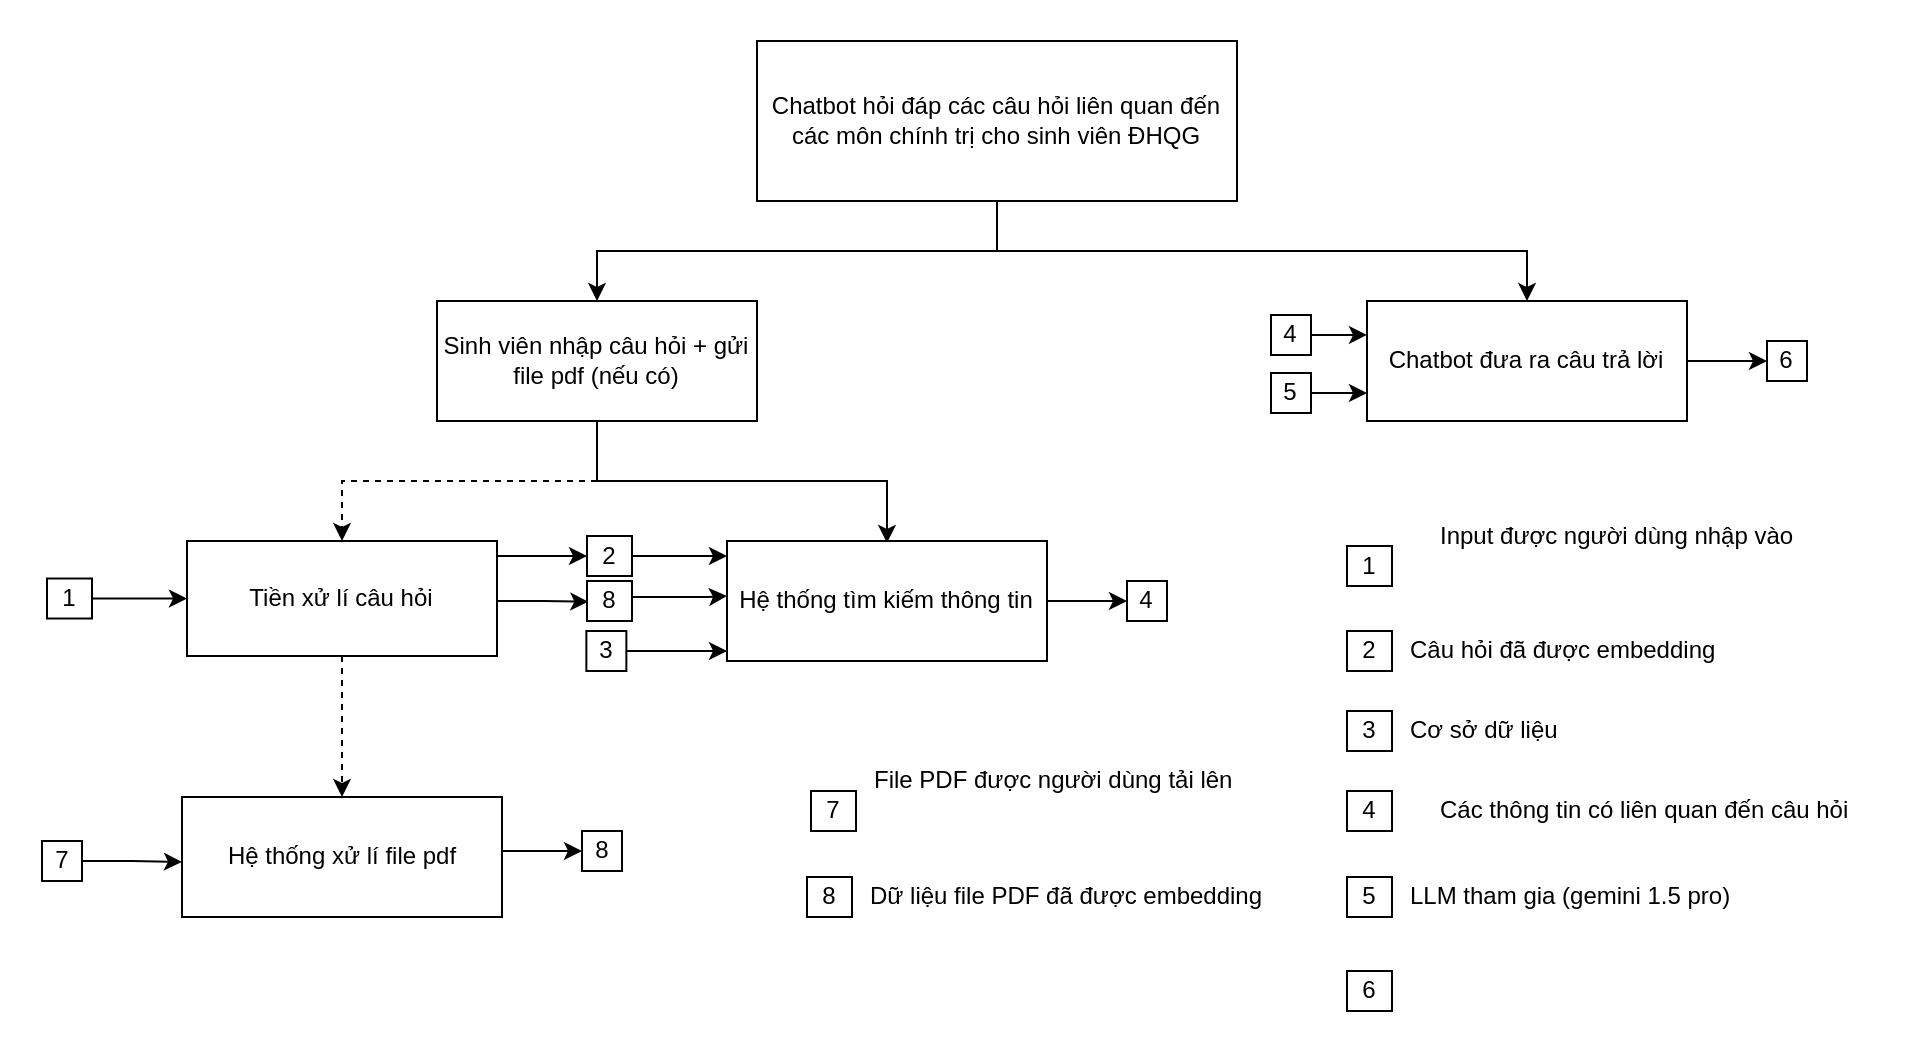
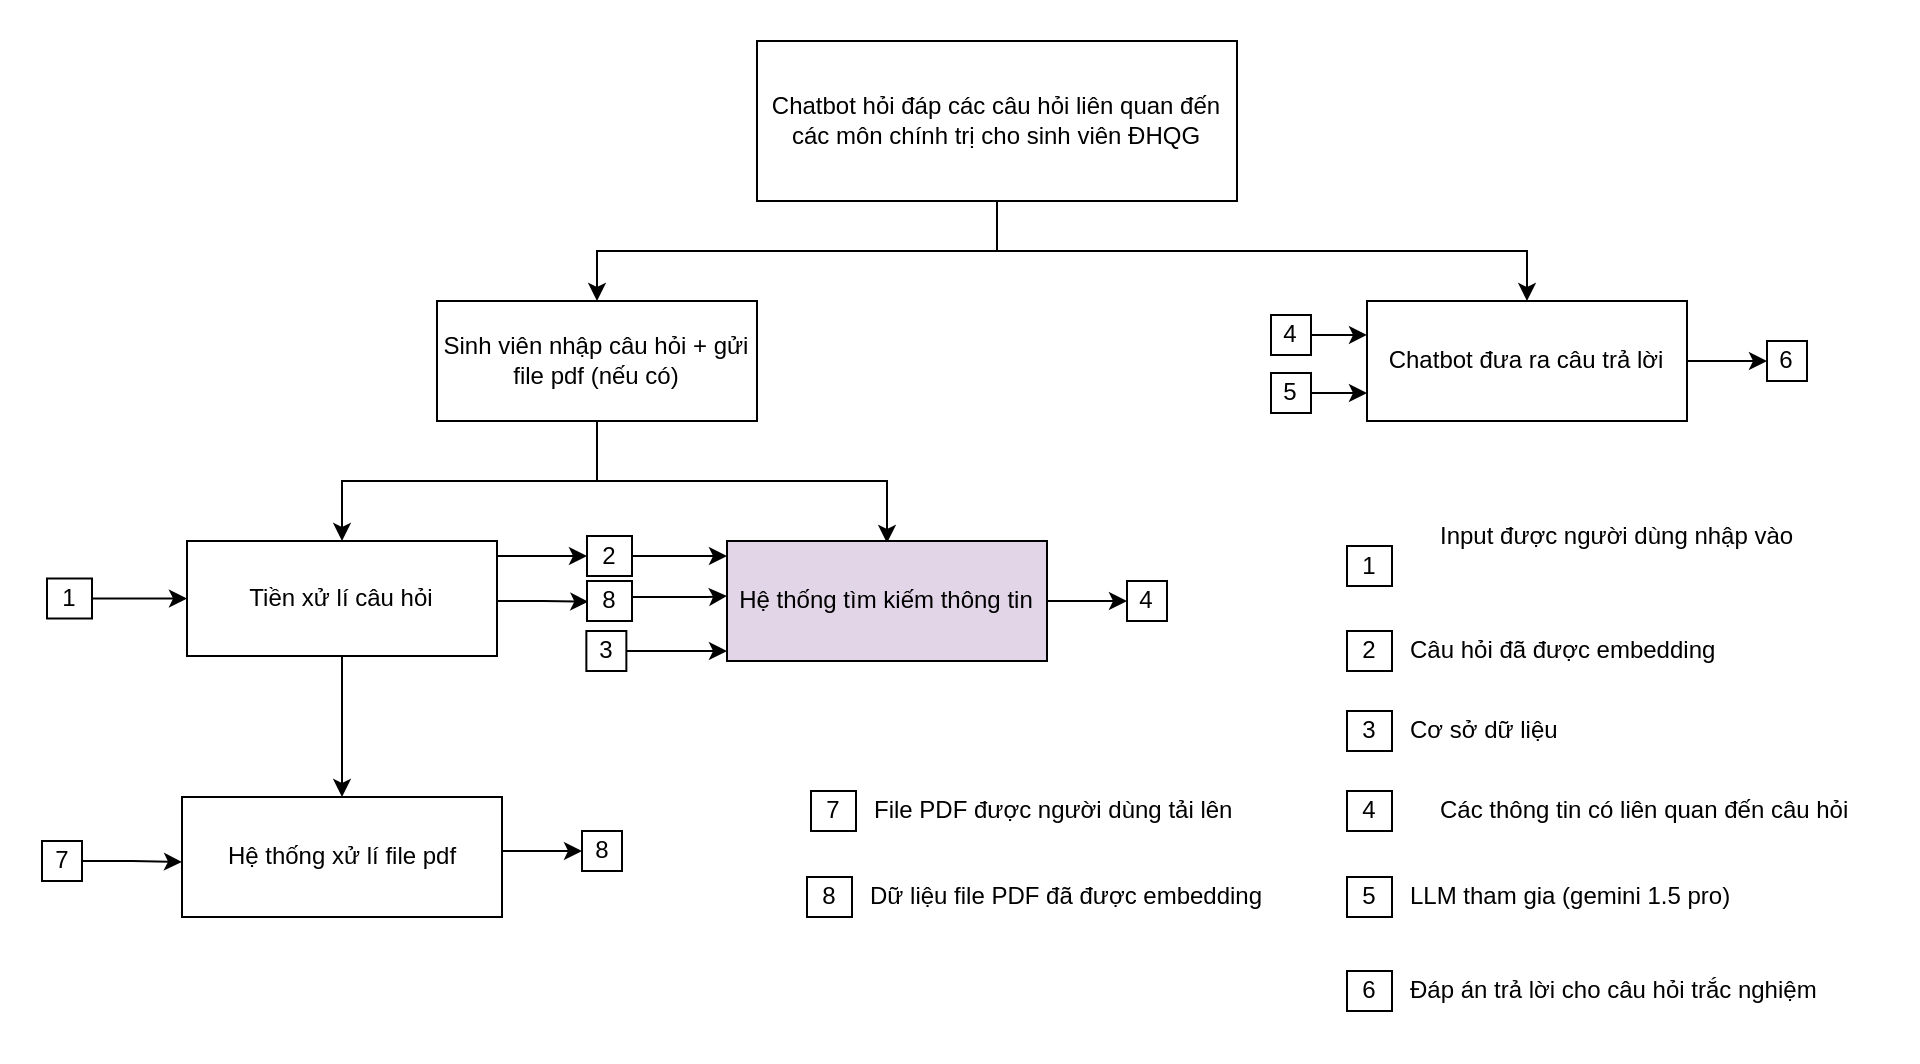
(444, 481) -> (444, 481)
(887, 601) -> (887, 601)
(342, 722) -> (342, 722)
(1091, 781) -> (1091, 811)
none -> (1627, 991)
